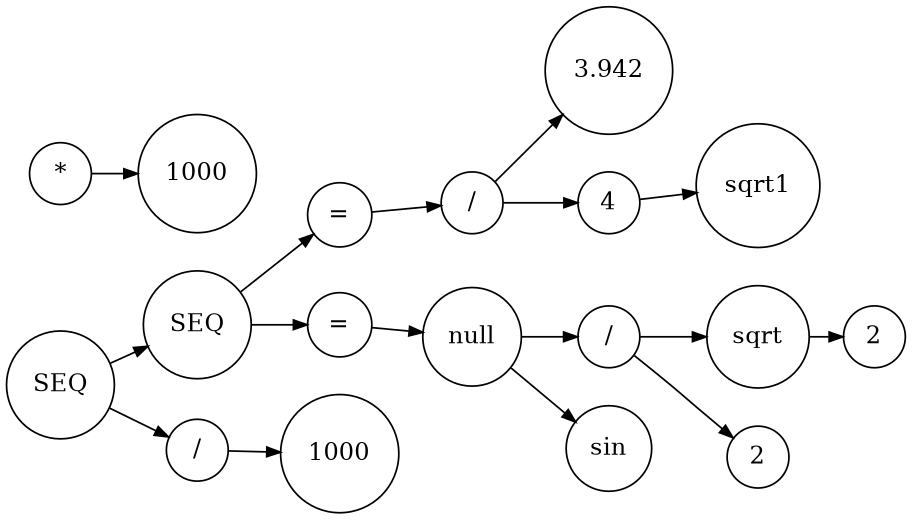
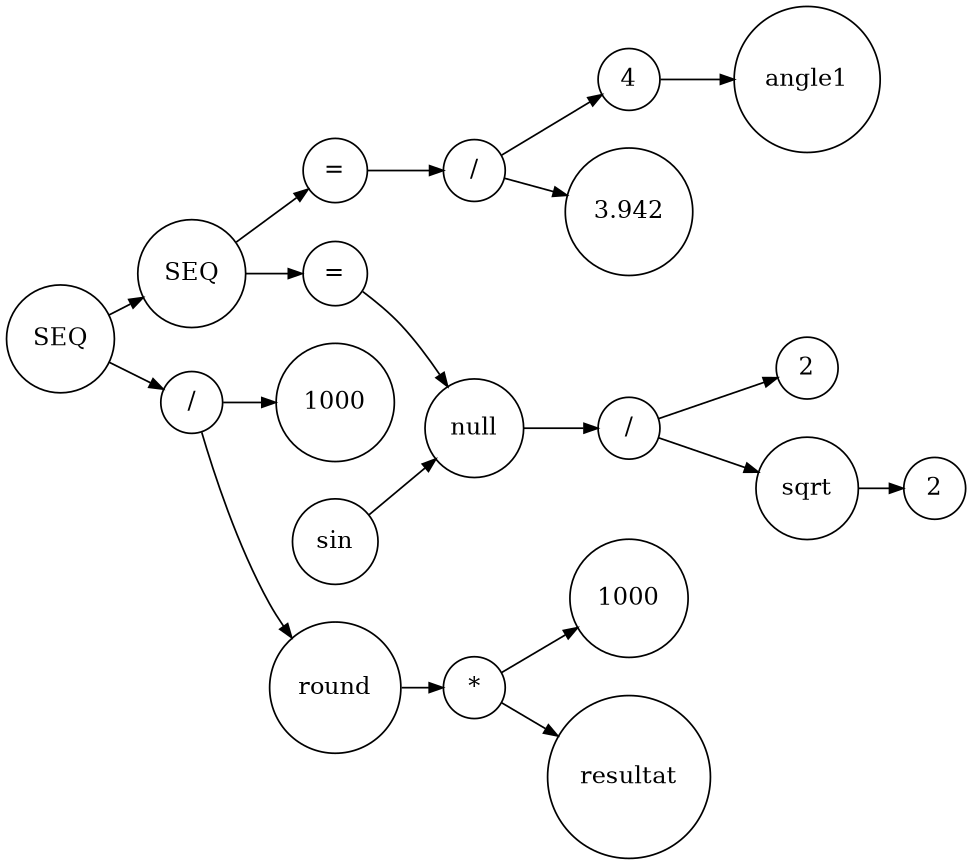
(758, 186) -> (807, 79)
(538, 390) -> (397, 491)
none -> (335, 688)
none -> (629, 777)
